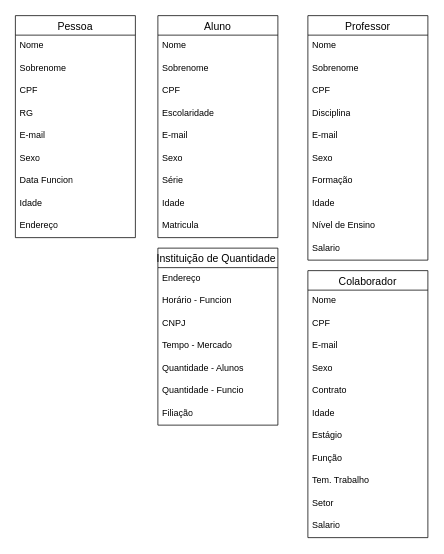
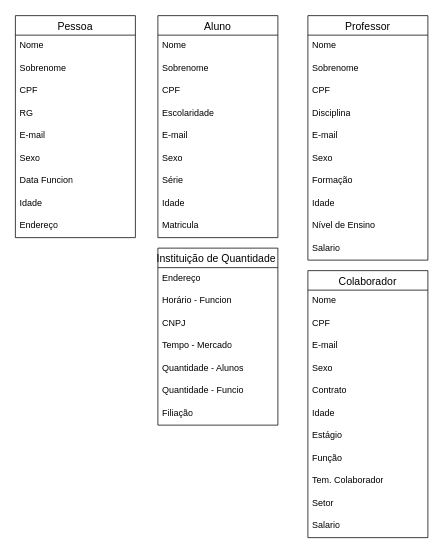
(342, 481) -> (349, 481)
